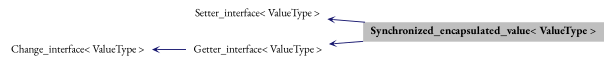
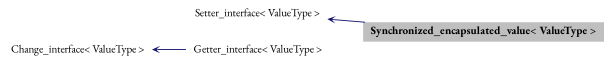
(349, 42) -> none
